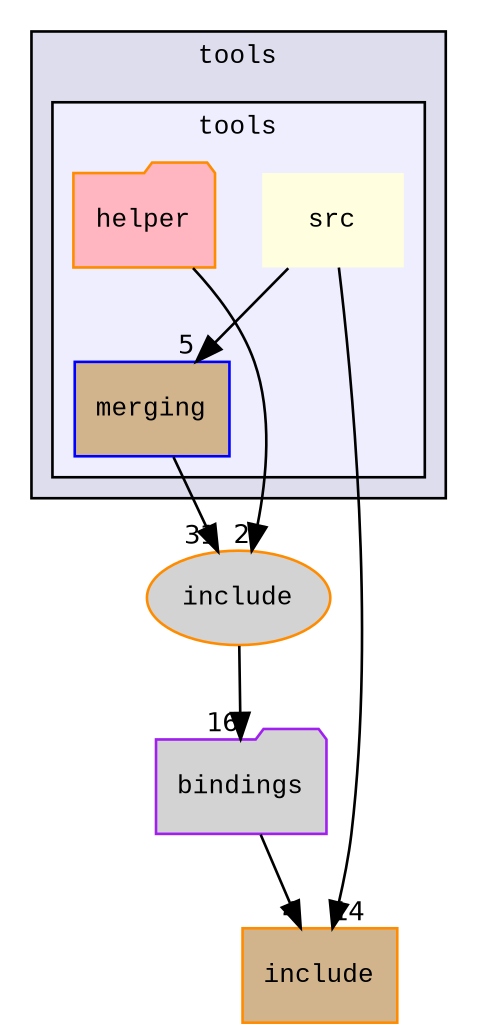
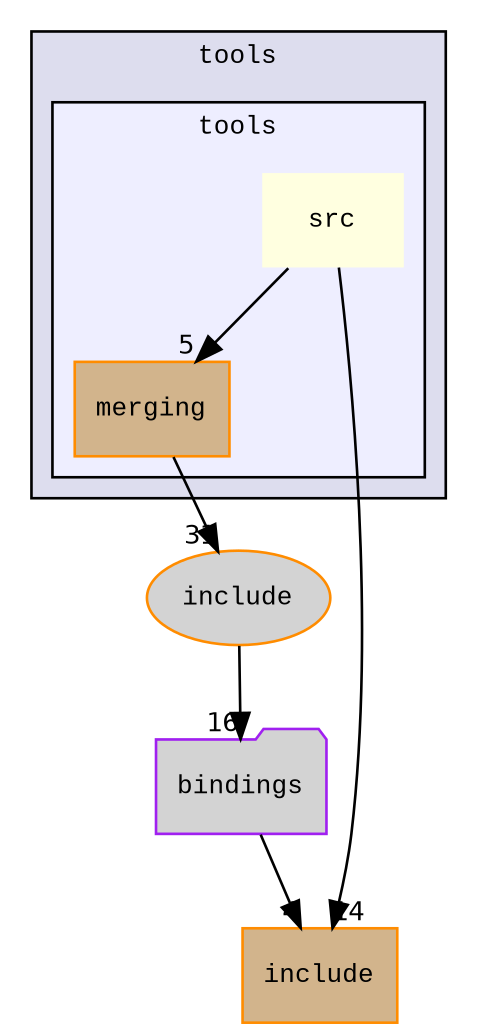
(144, 220) -> none
(152, 409) -> (152, 409)
